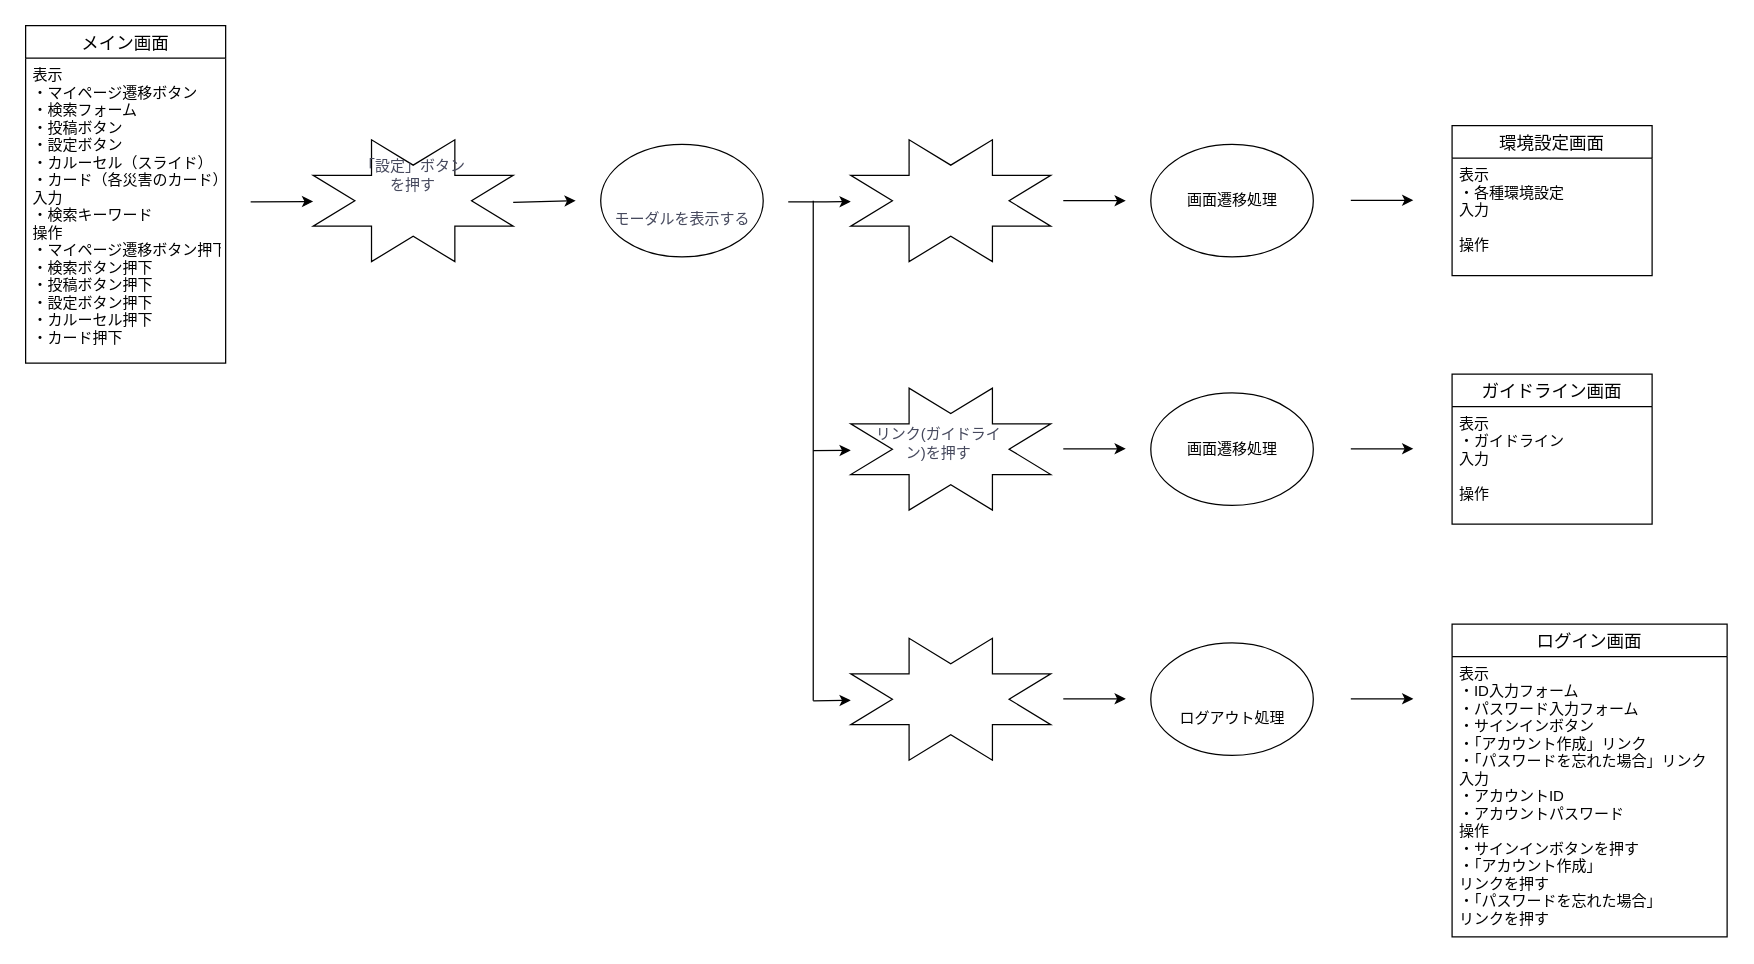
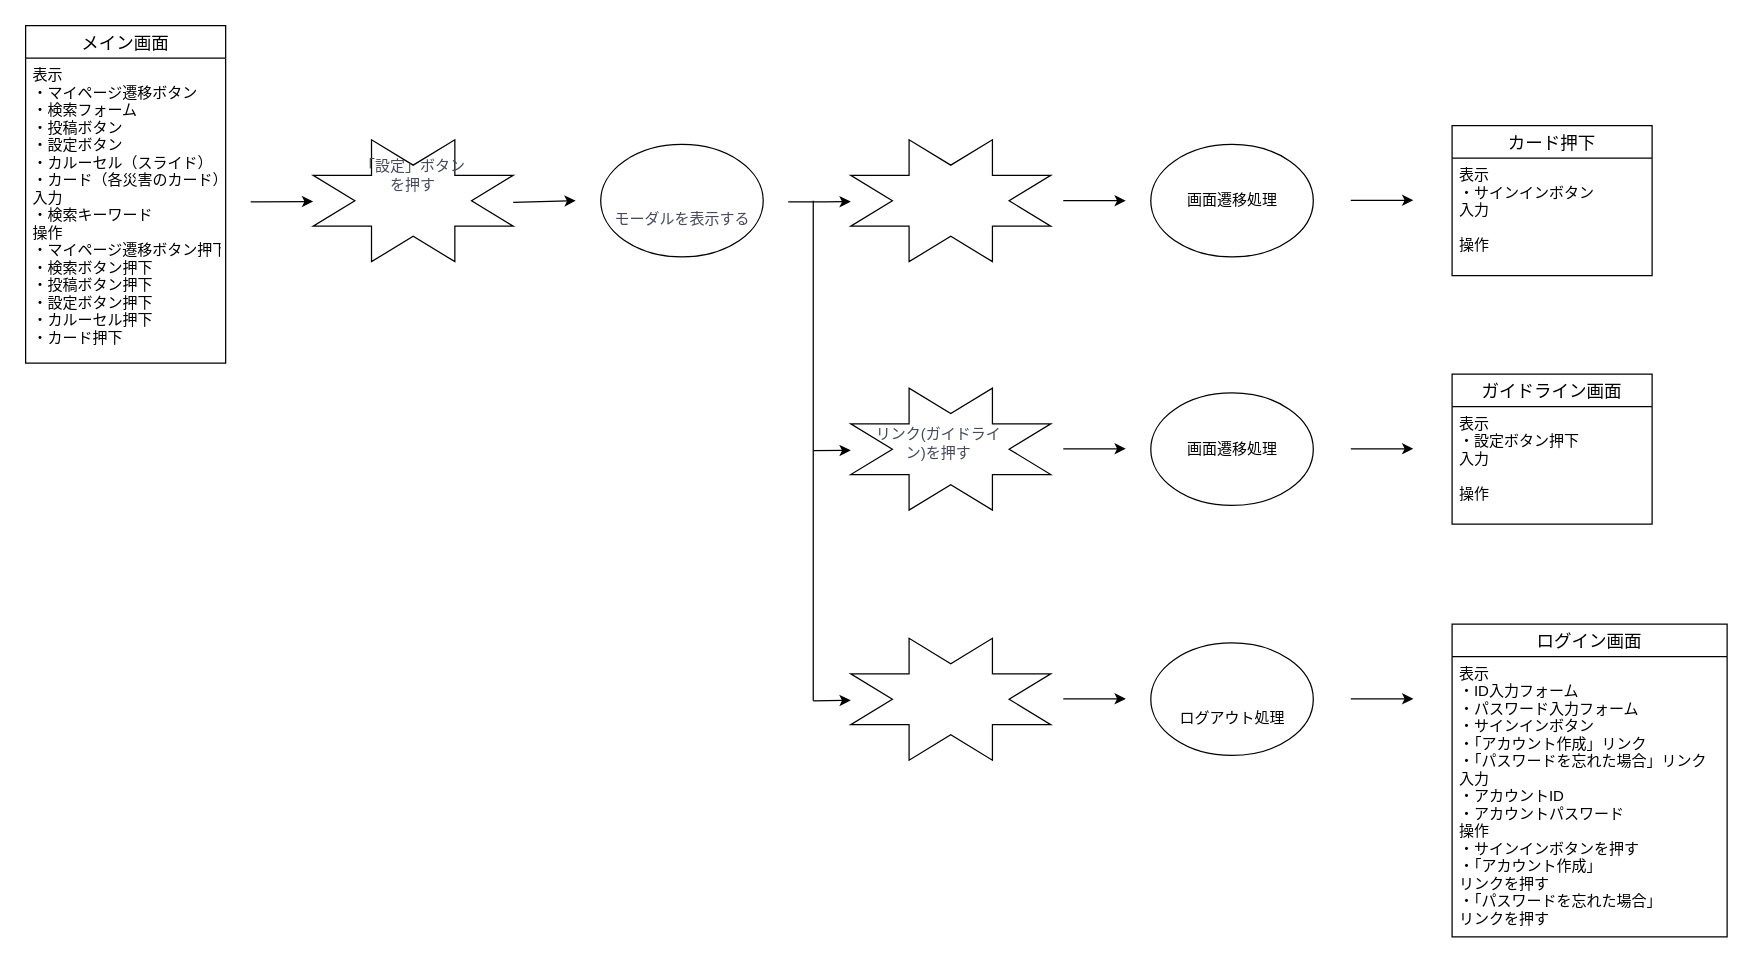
(1551, 143) -> (1551, 143)
(1474, 175) -> (1474, 175)
(1474, 423) -> (1474, 423)
